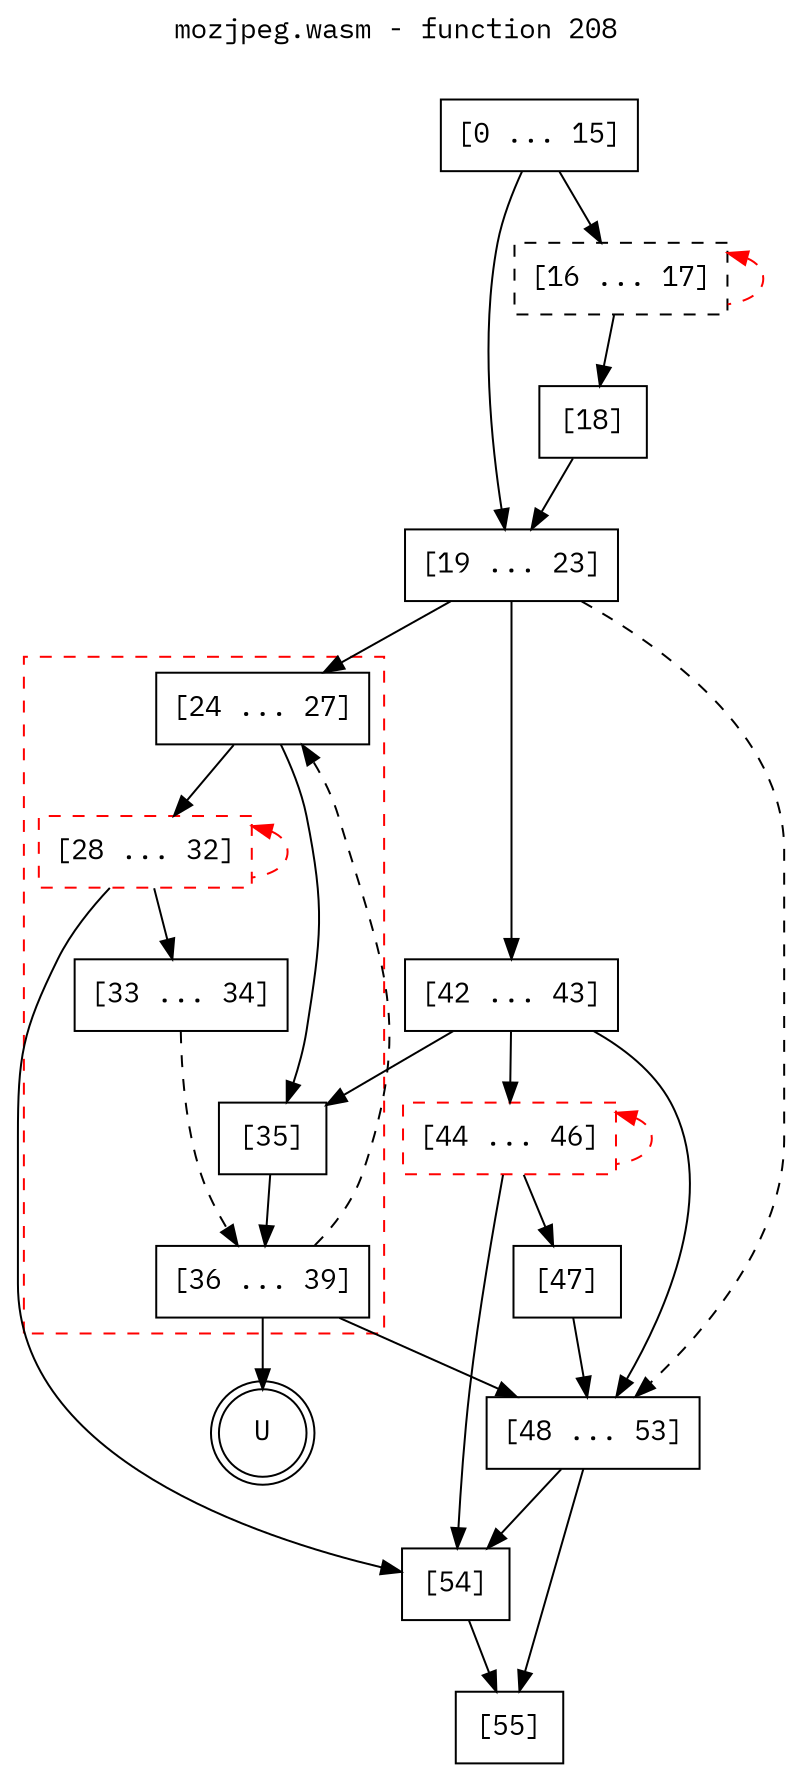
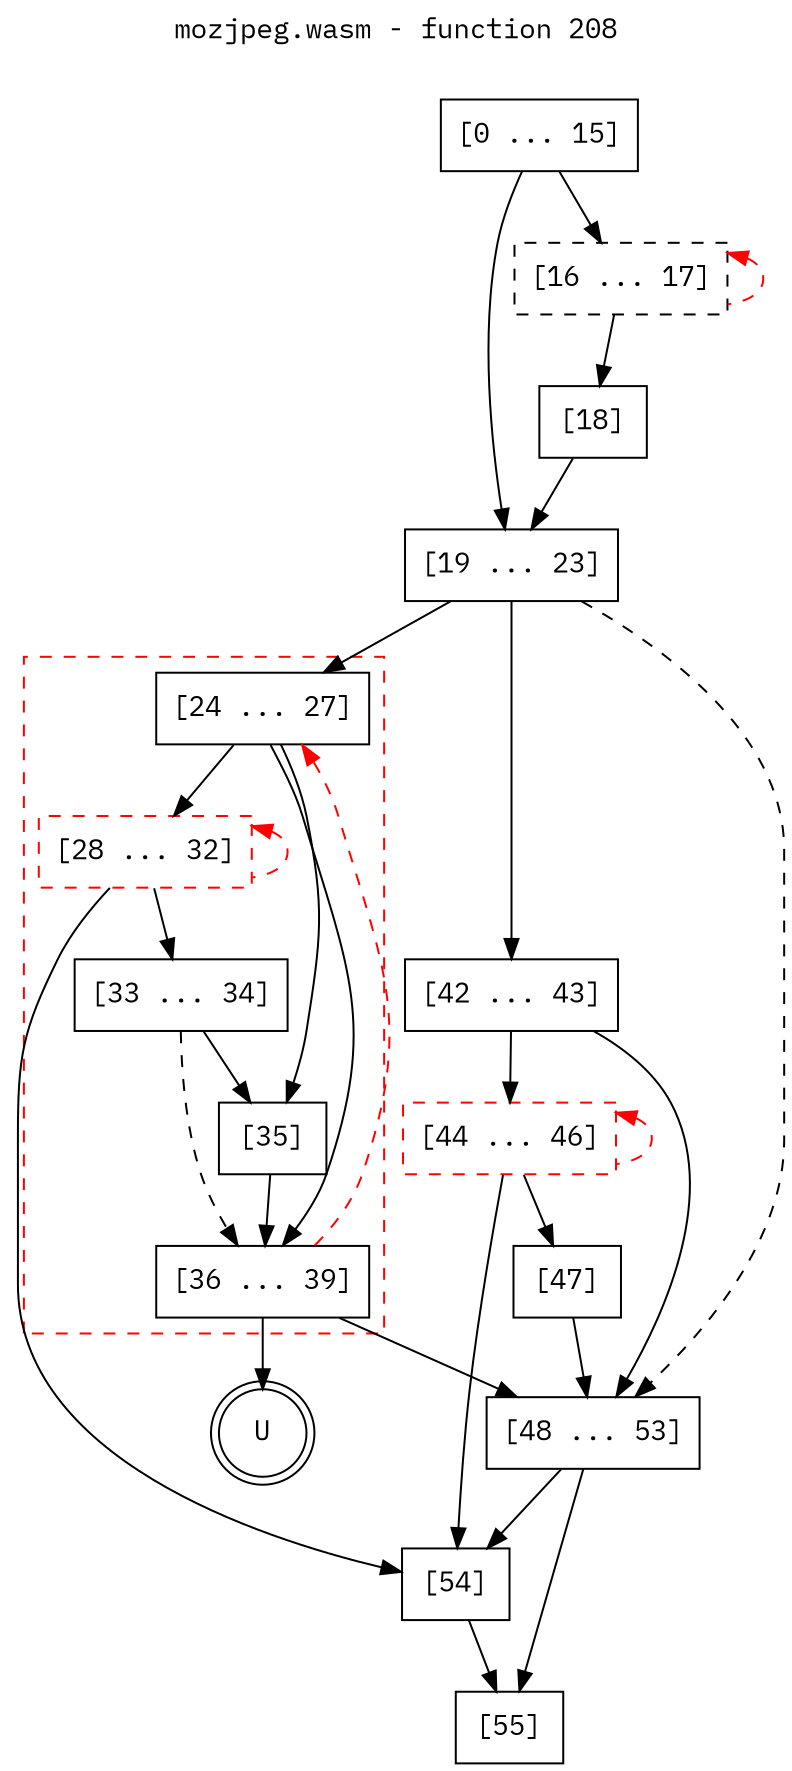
(370, 919) -> (370, 919)
none -> (349, 986)
(401, 1061) -> (221, 1058)
